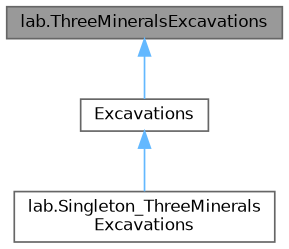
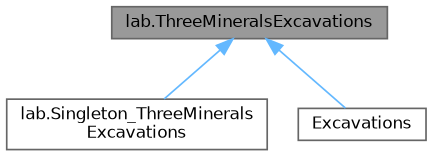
(145, 170) -> (192, 74)
